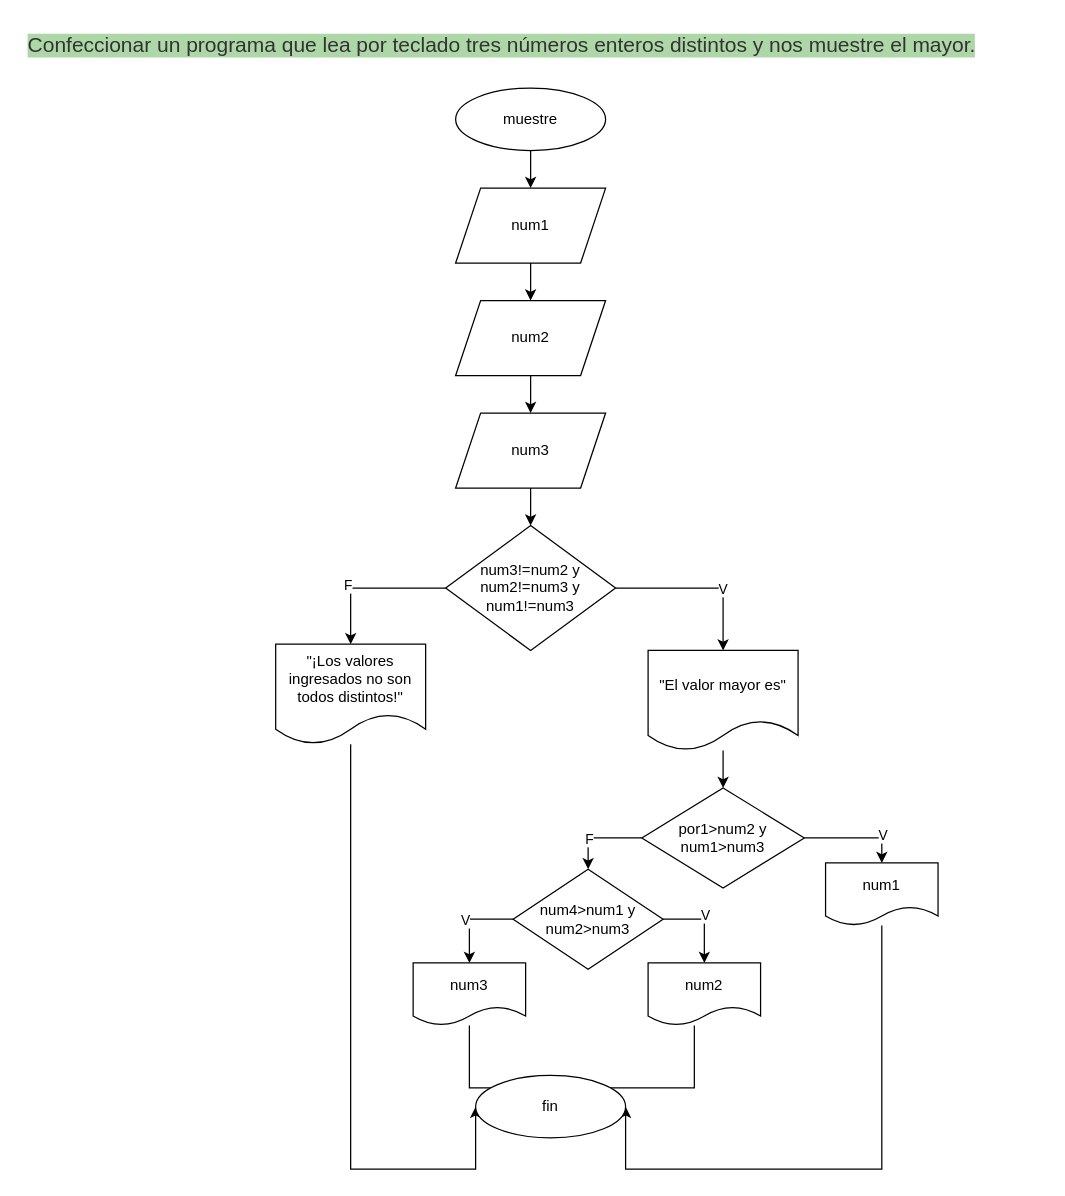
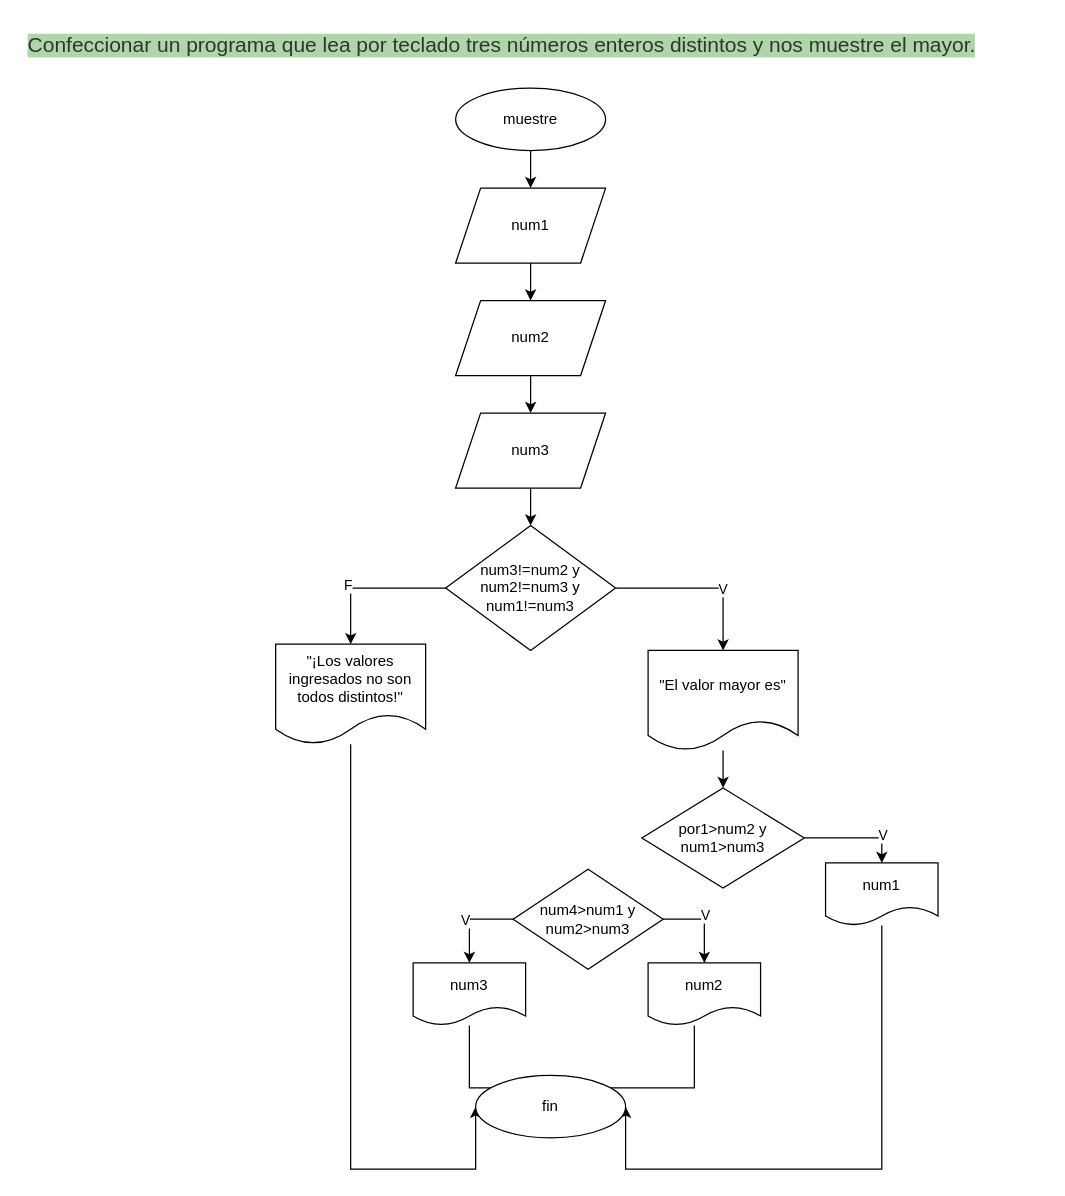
(603, 838) -> none
